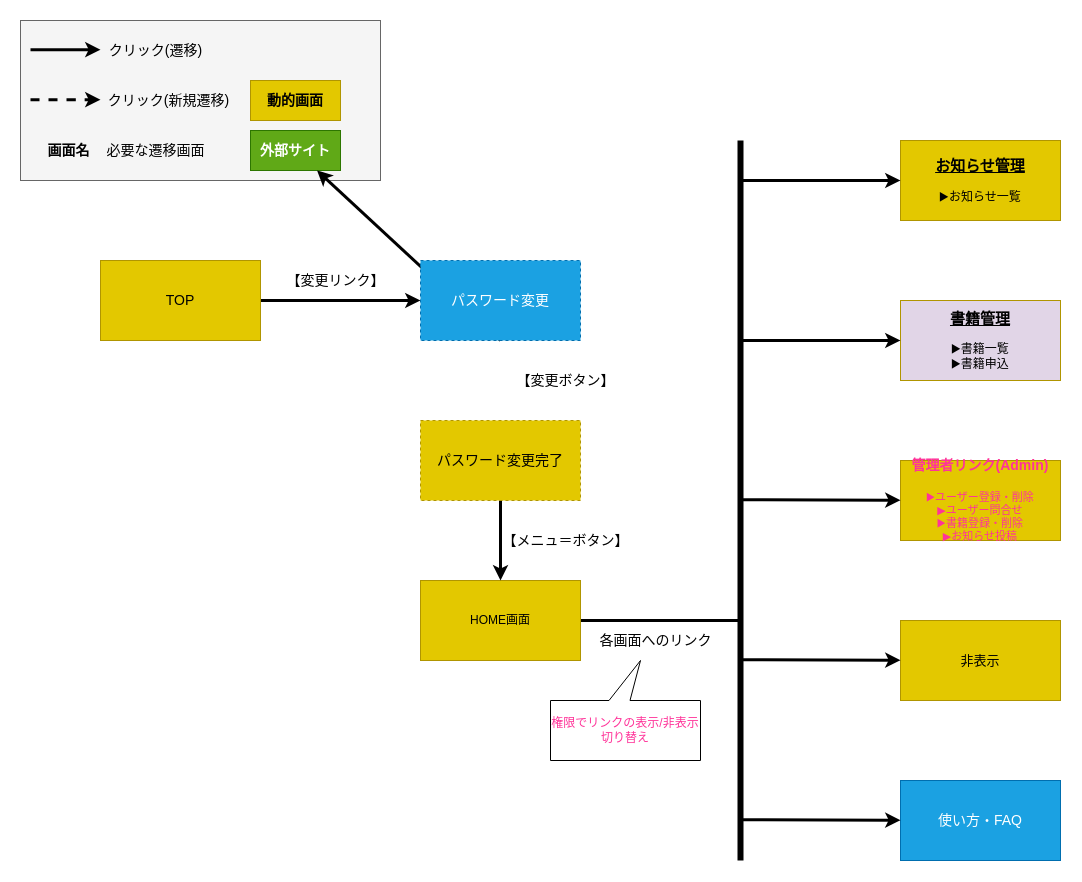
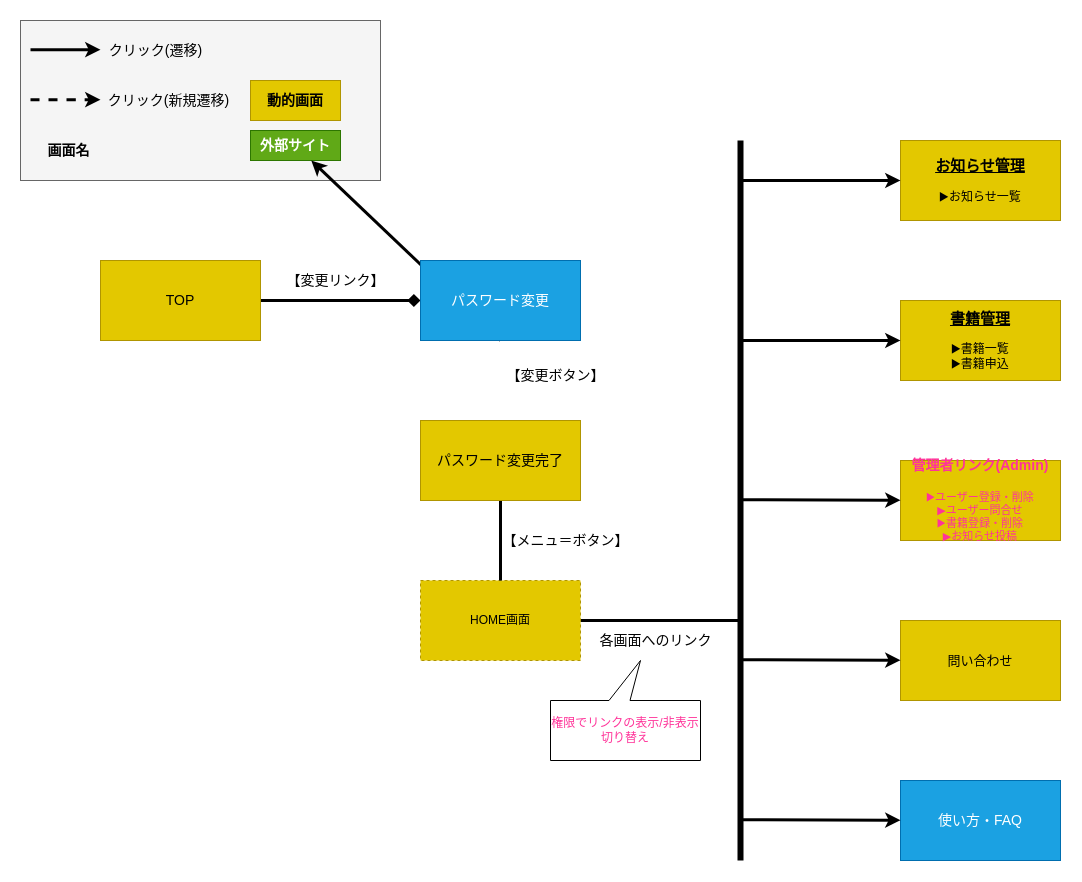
(156, 151) -> none
(296, 151) -> (296, 146)
(408, 301) -> (407, 301)
(501, 301) -> (501, 301)
(981, 341) -> (981, 341)
(566, 381) -> (556, 376)
(501, 461) -> (501, 461)
(501, 568) -> (501, 573)
(501, 621) -> (501, 621)
(981, 661) -> (981, 661)
